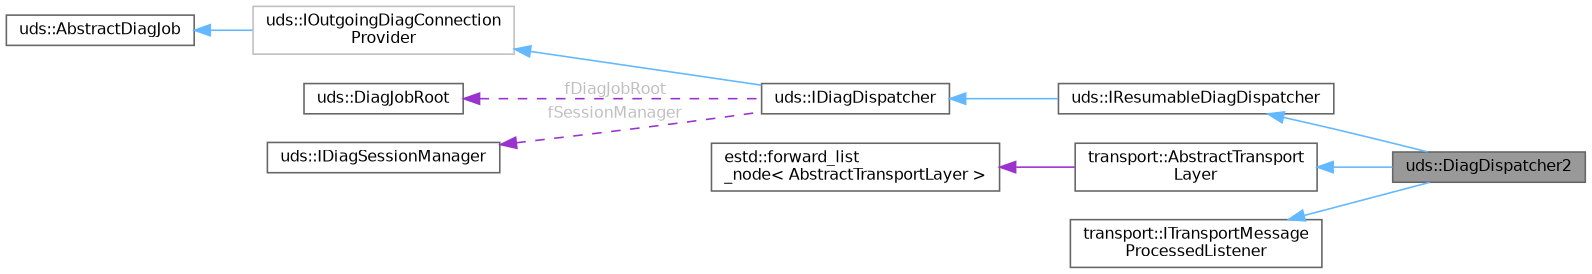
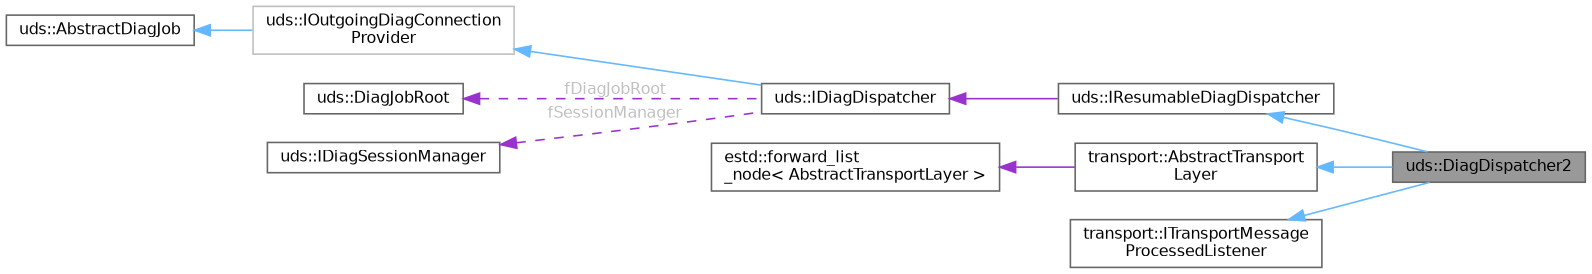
(1012, 99) -> (1012, 99)
